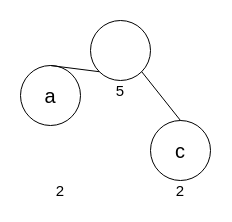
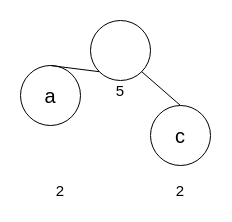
(181, 151) -> (181, 136)
